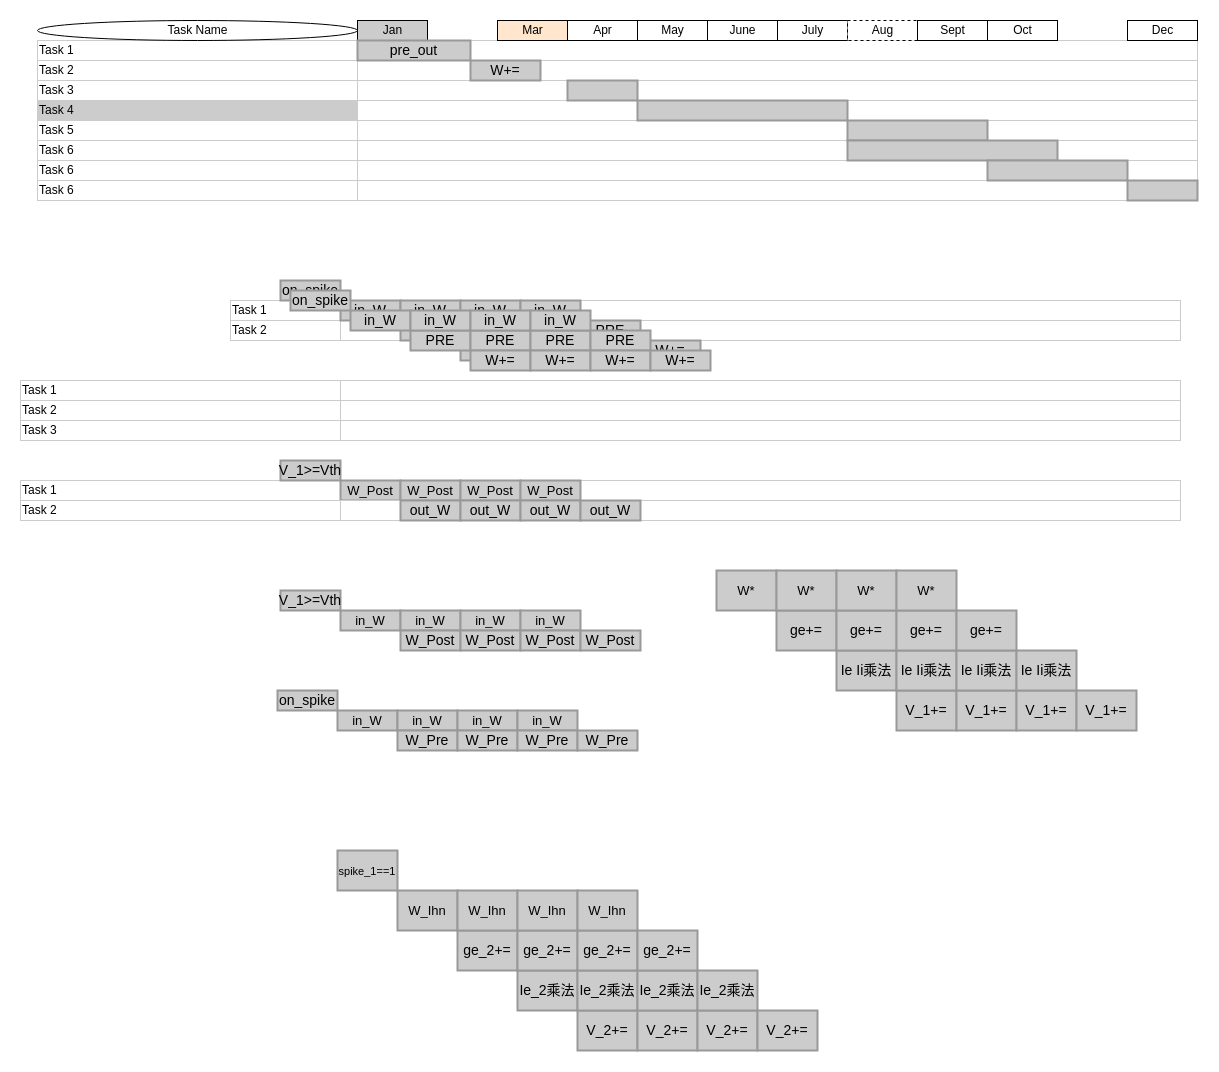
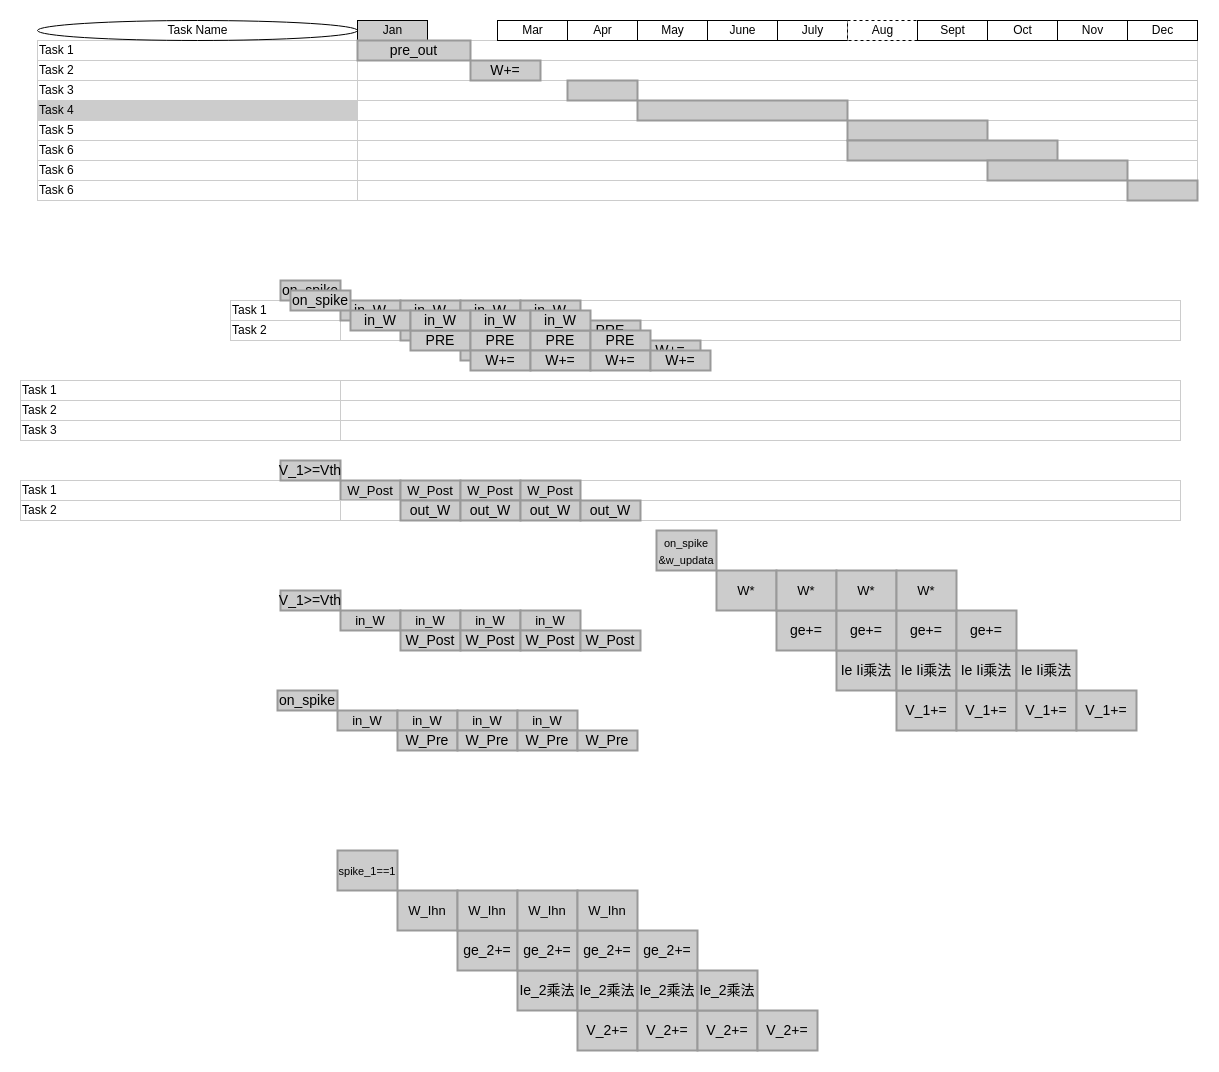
(533, 31) -> (533, 31)
none -> (1093, 31)
none -> (687, 551)
